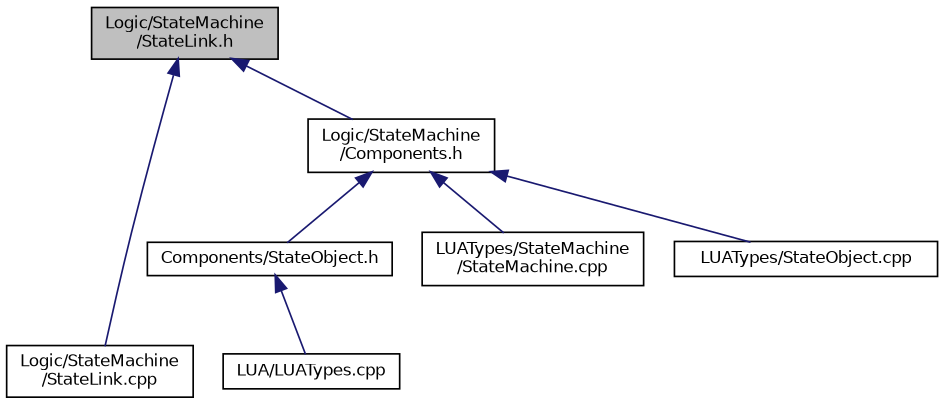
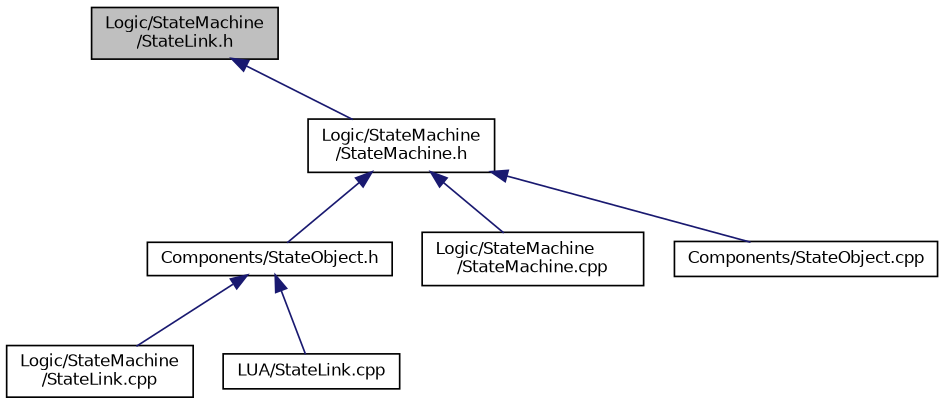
(401, 146) -> (401, 146)
(137, 210) -> (185, 315)
(533, 259) -> (533, 259)
(806, 259) -> (806, 259)
(311, 371) -> (311, 371)
